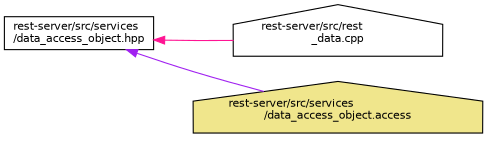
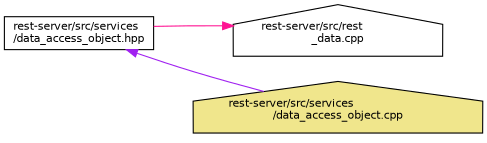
(199, 41) -> (188, 26)
(338, 110) -> (338, 110)
